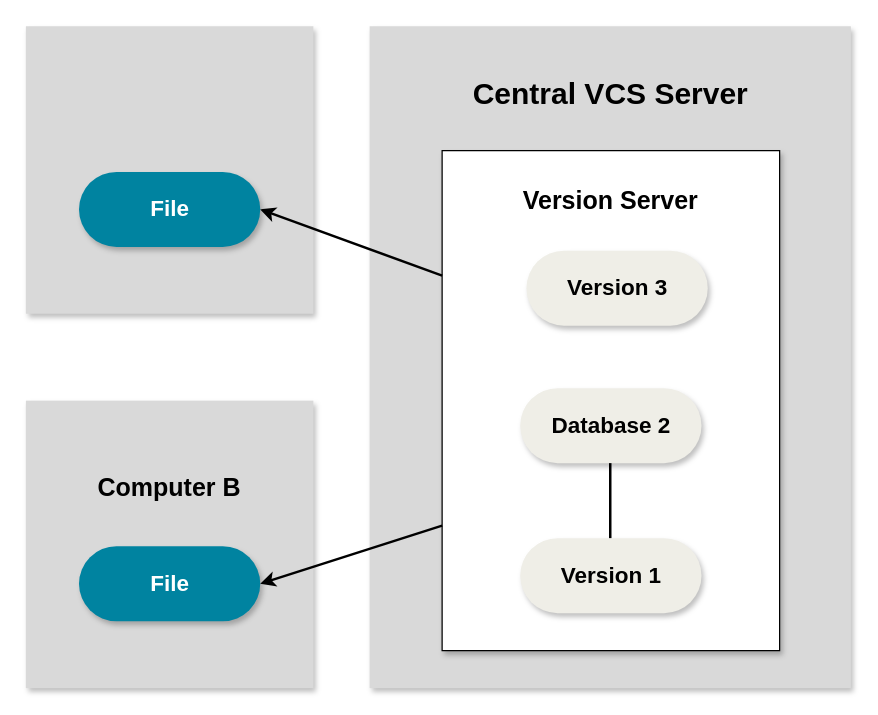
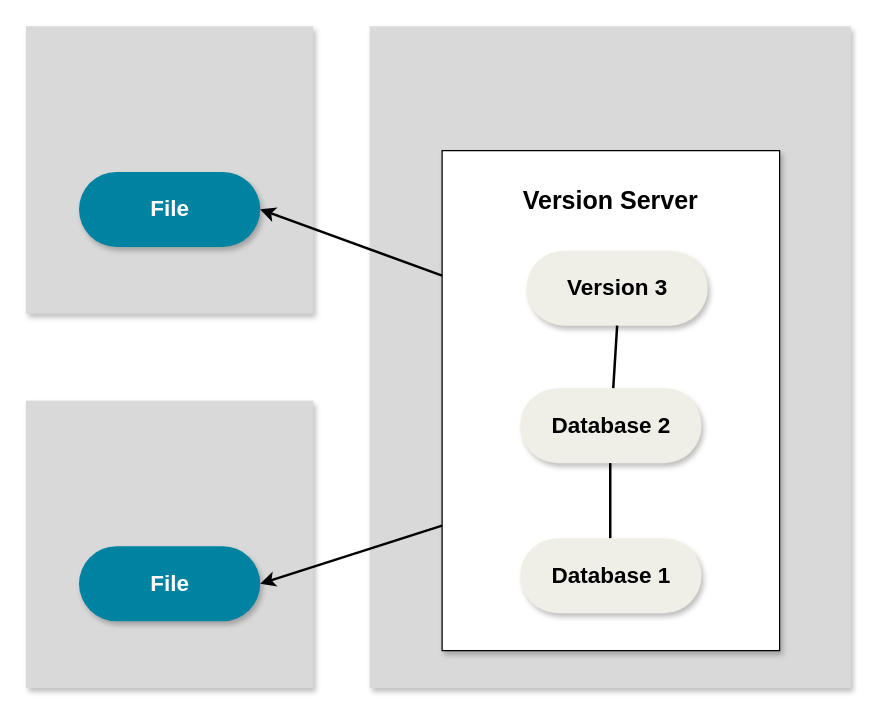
(611, 94) -> none
none -> (615, 357)
(169, 486) -> none
(611, 576) -> (611, 576)
